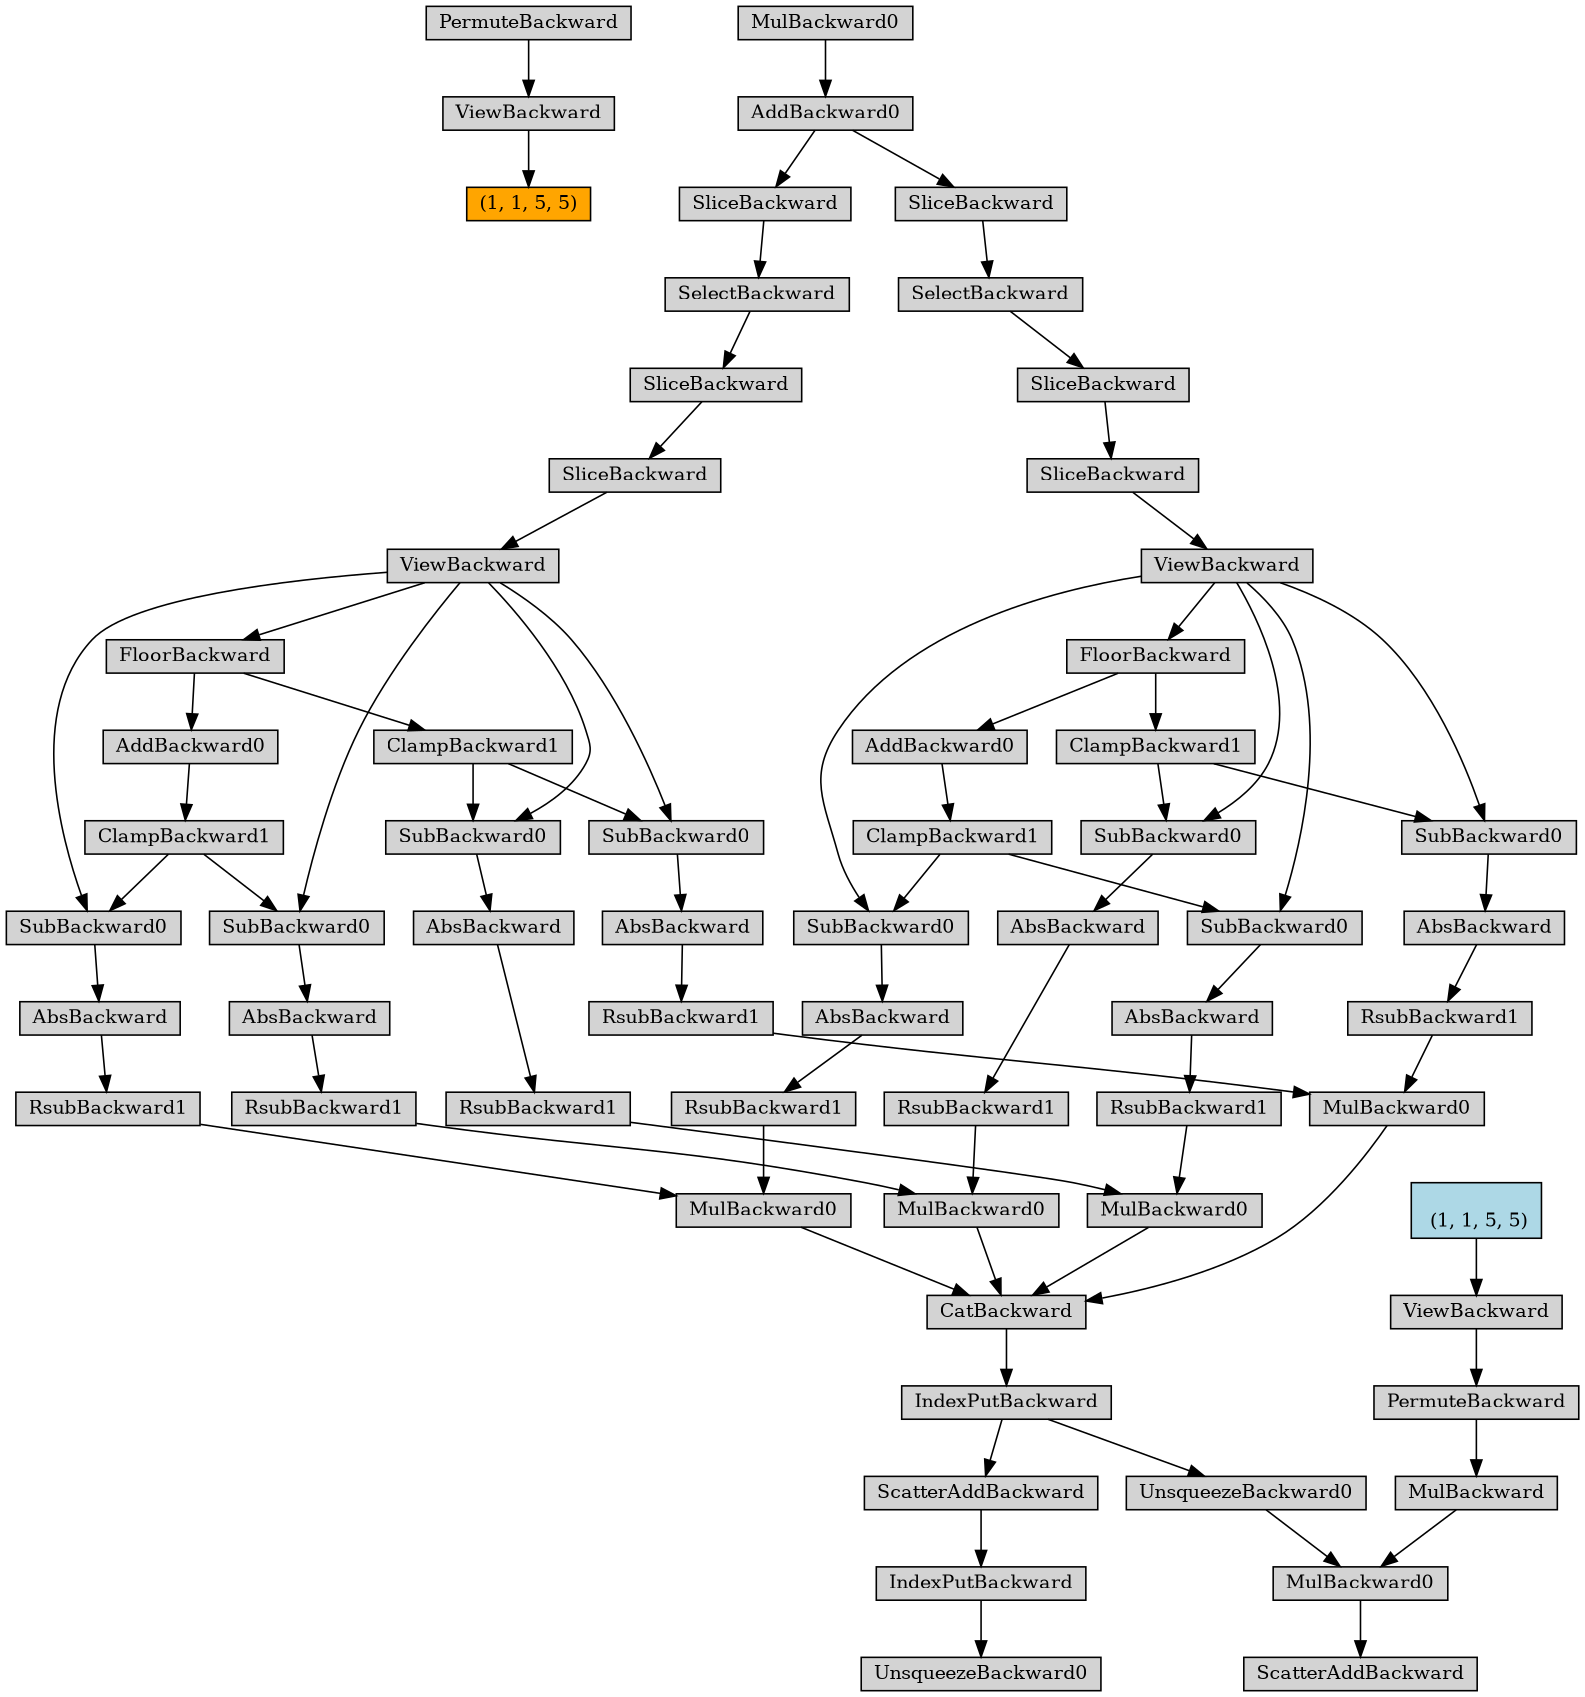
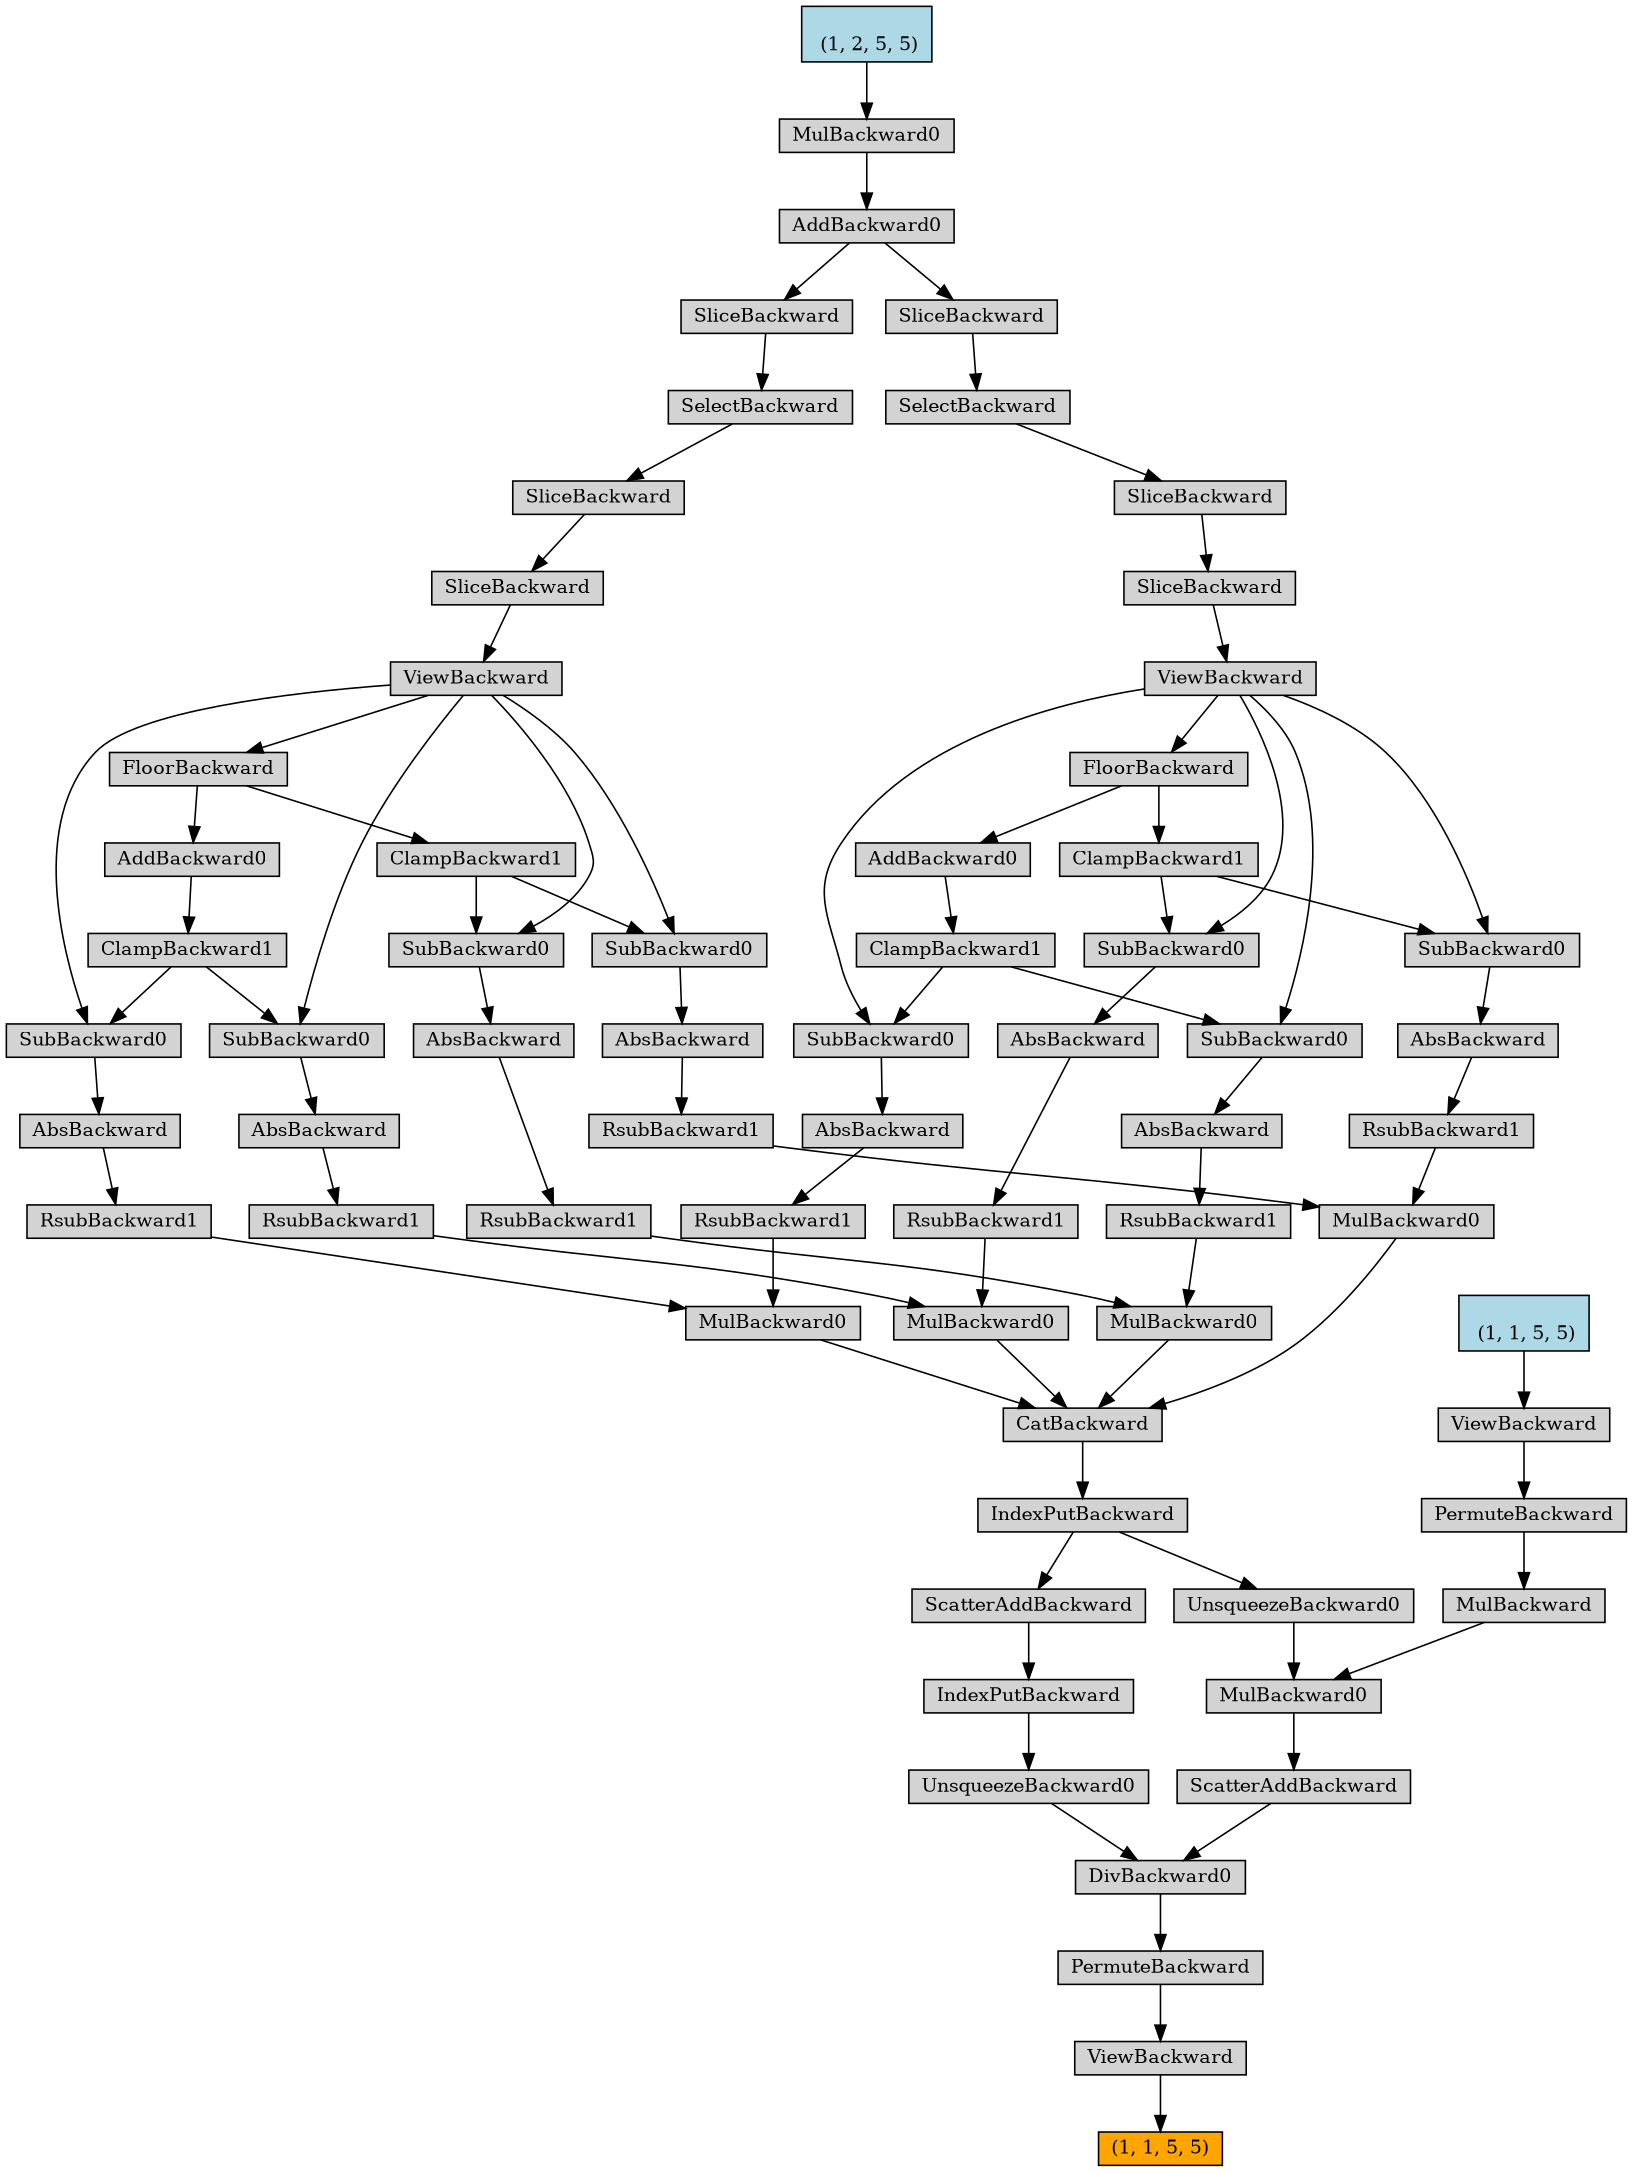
none -> (867, 34)
none -> (1160, 1877)
